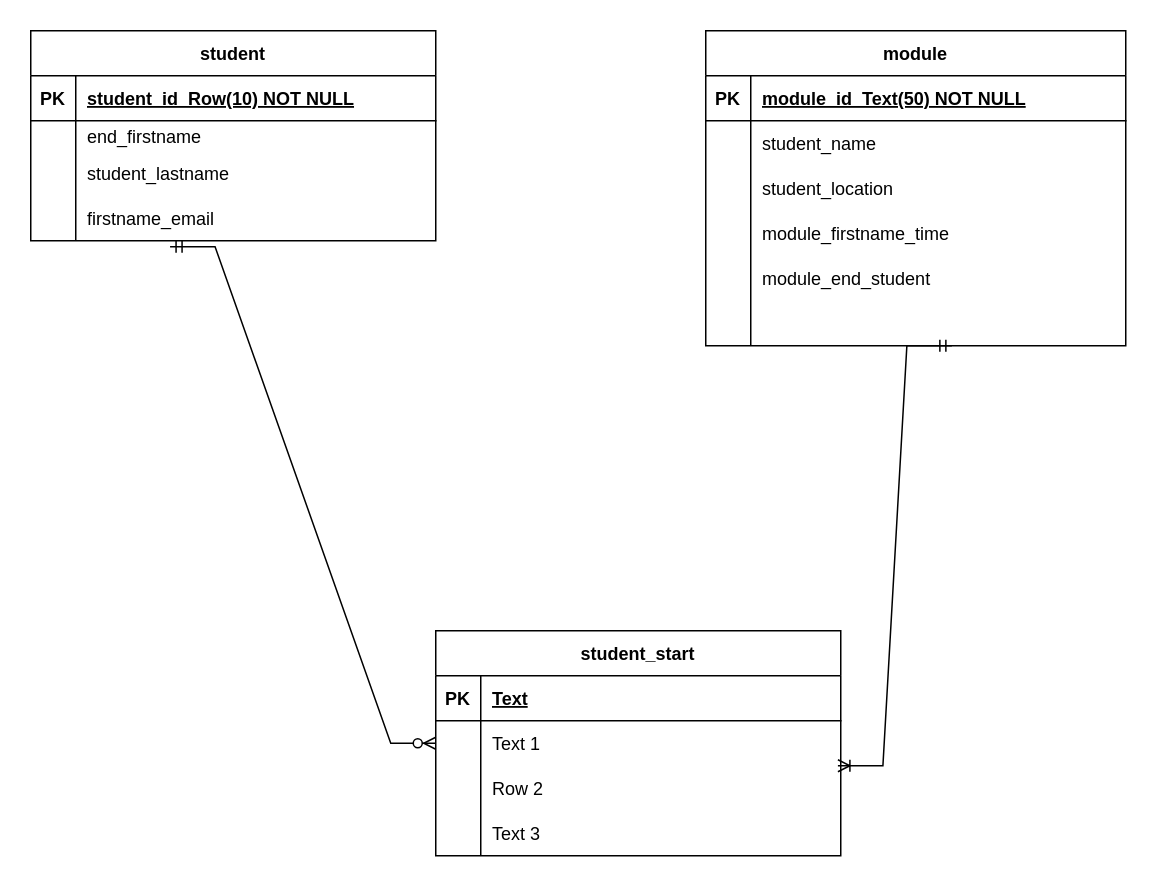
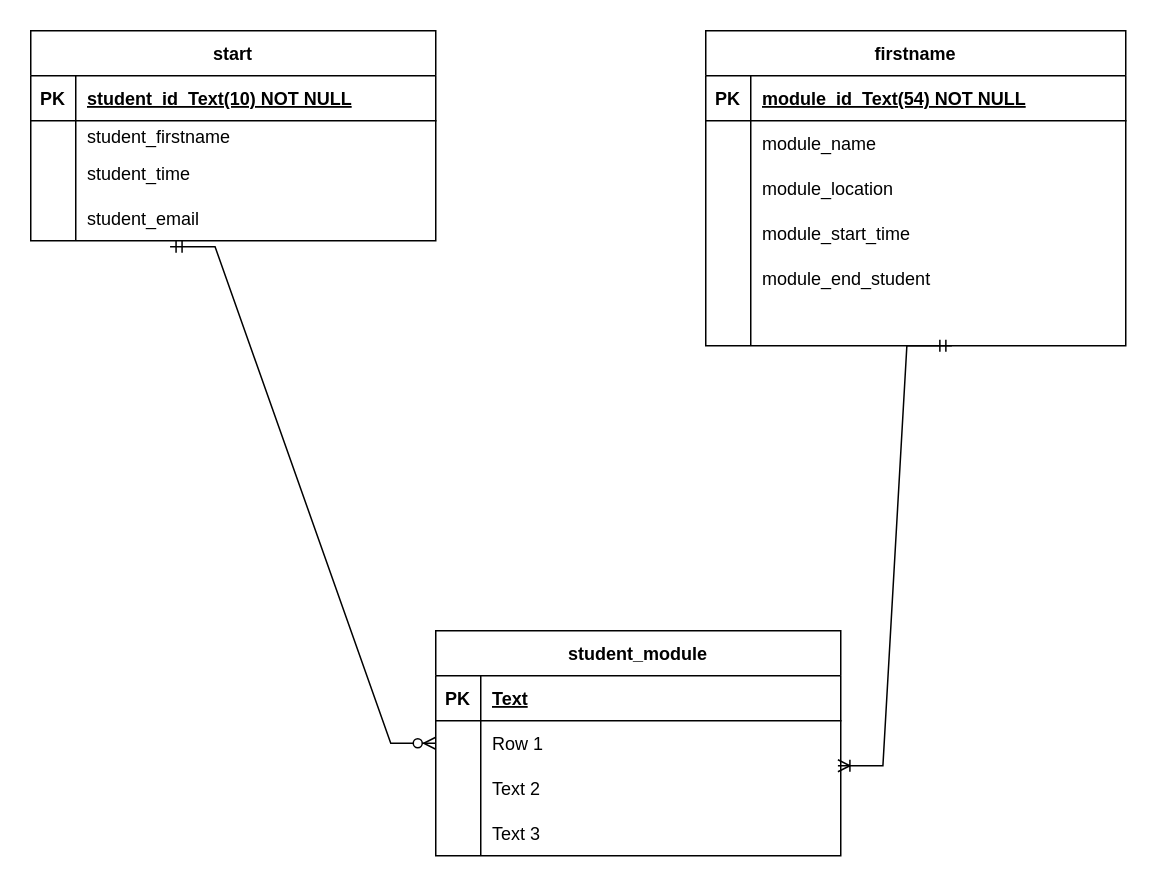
(233, 54) -> (233, 54)
(915, 54) -> (915, 54)
(216, 99) -> (221, 99)
(889, 99) -> (889, 99)
(150, 137) -> (170, 137)
(822, 144) -> (815, 144)
(165, 174) -> (145, 174)
(838, 189) -> (831, 189)
(156, 219) -> (148, 219)
(861, 234) -> (843, 234)
(638, 654) -> (638, 654)
(520, 744) -> (515, 744)
(515, 789) -> (520, 789)
